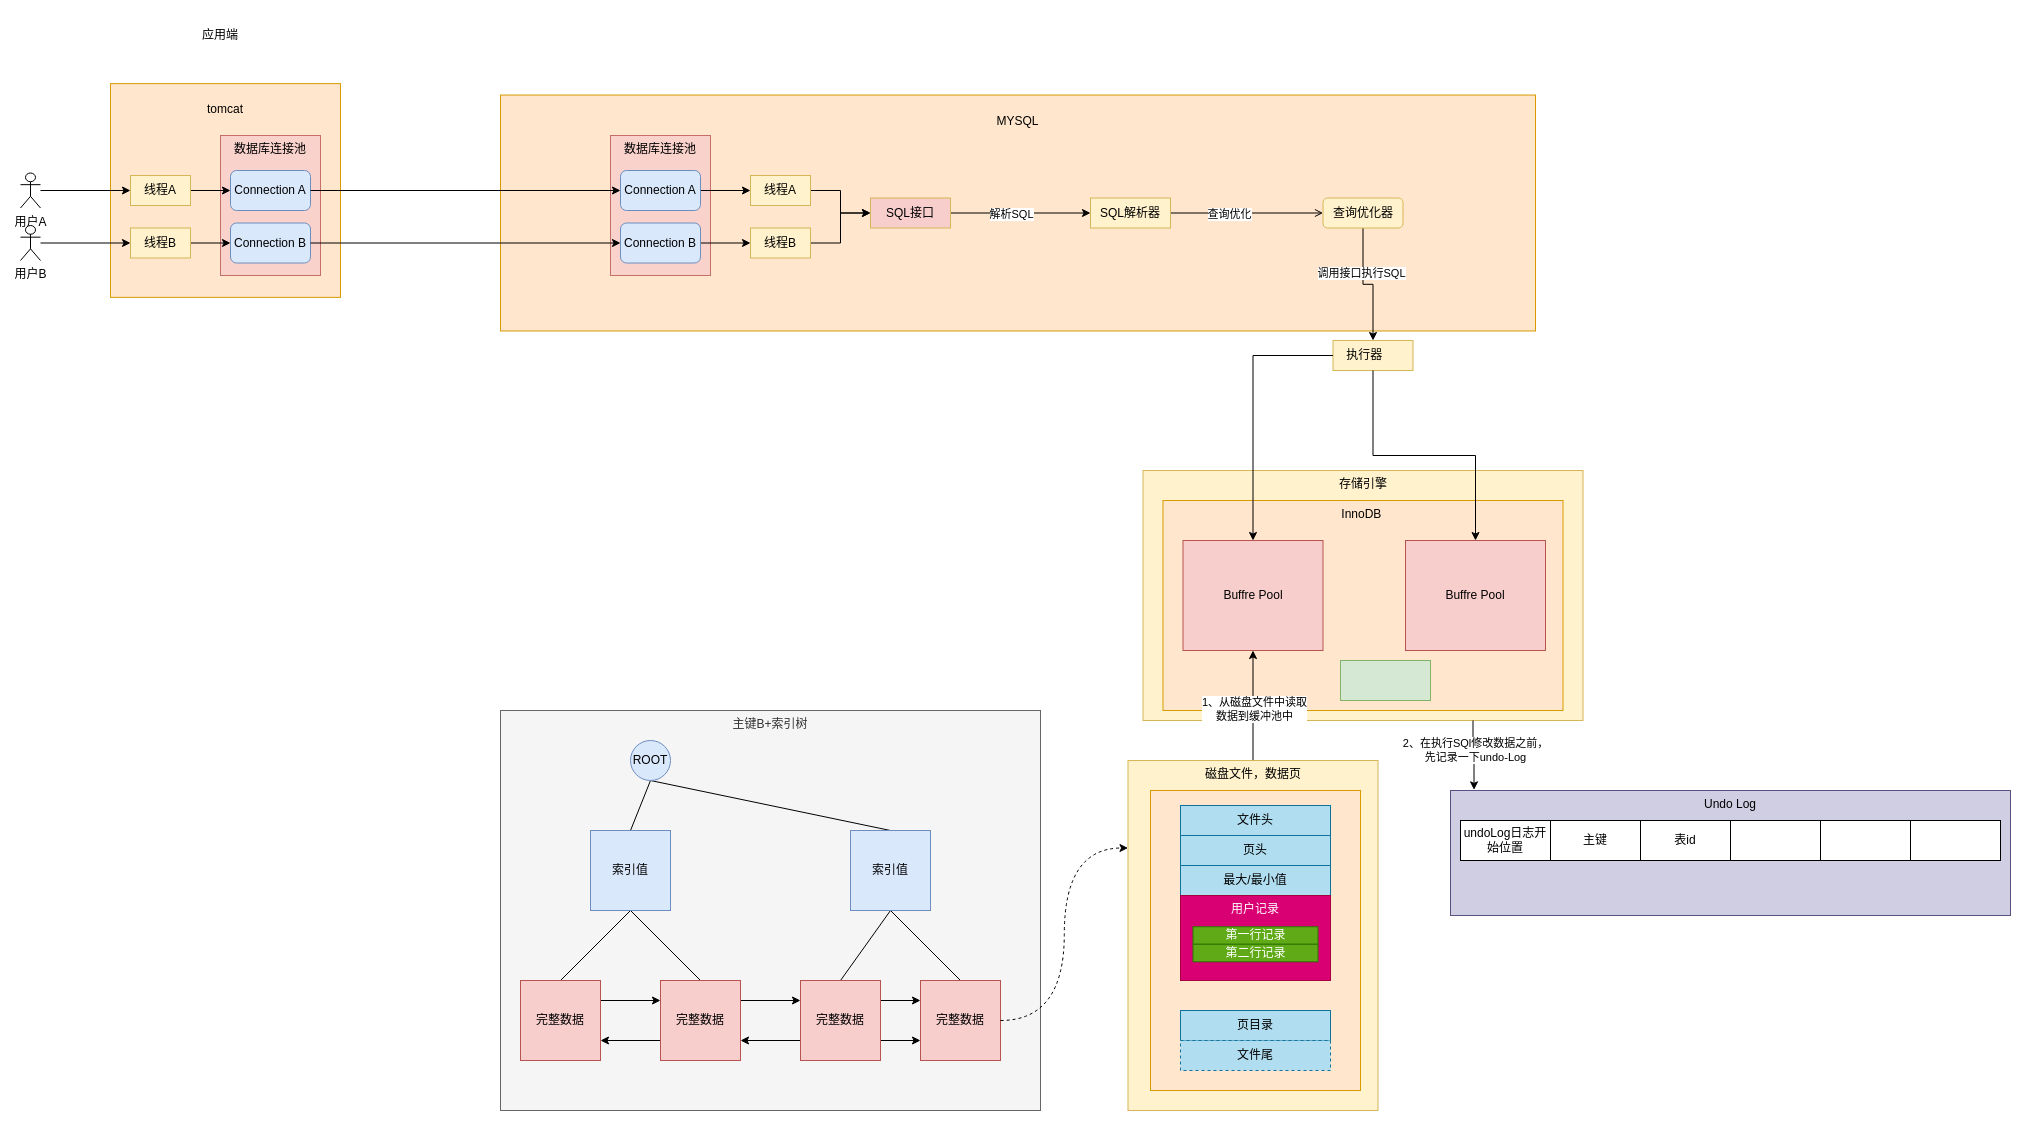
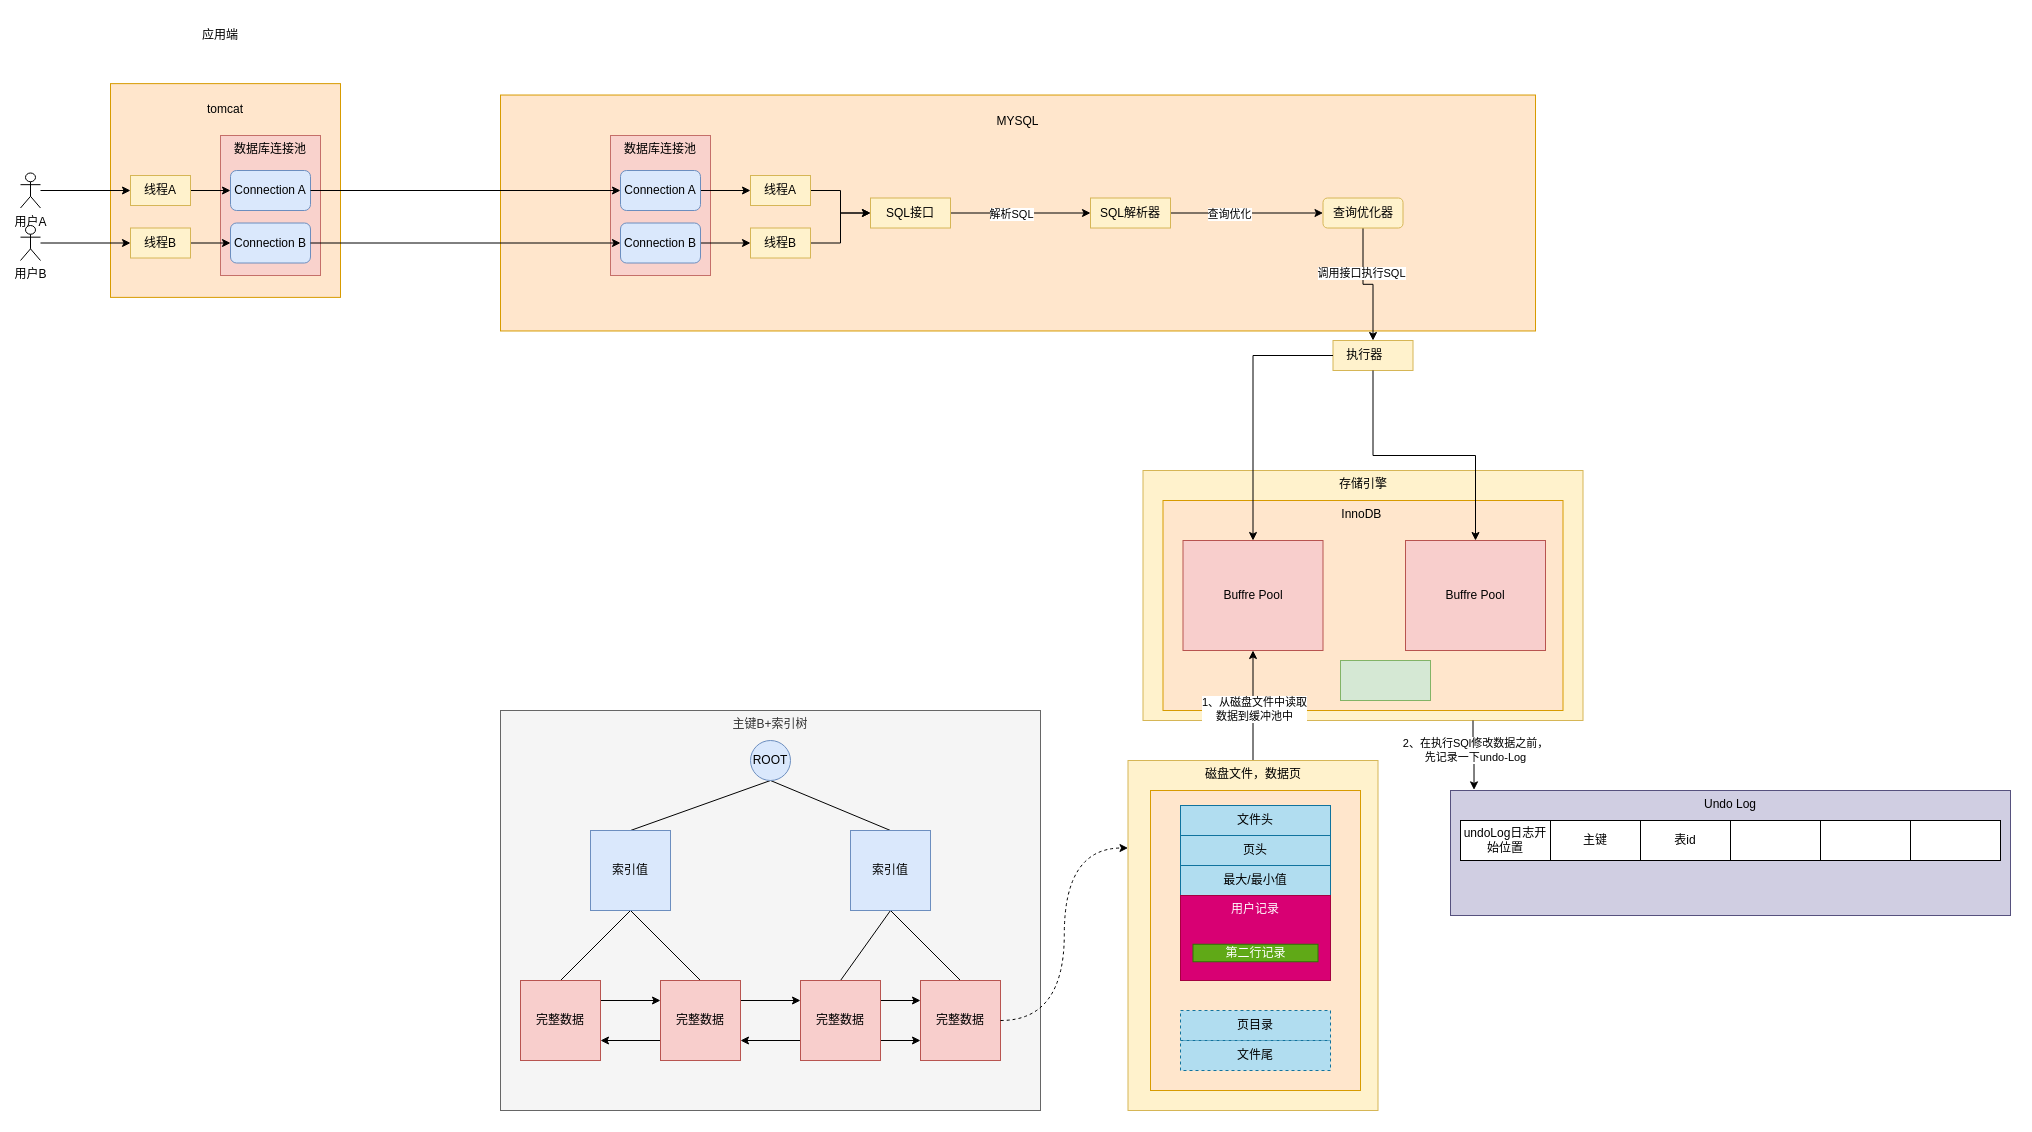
(911, 213) -> (911, 213)
(1316, 213) -> (1315, 213)
(651, 761) -> (771, 761)
(1256, 936) -> none
(1256, 1026) -> (1256, 1026)
